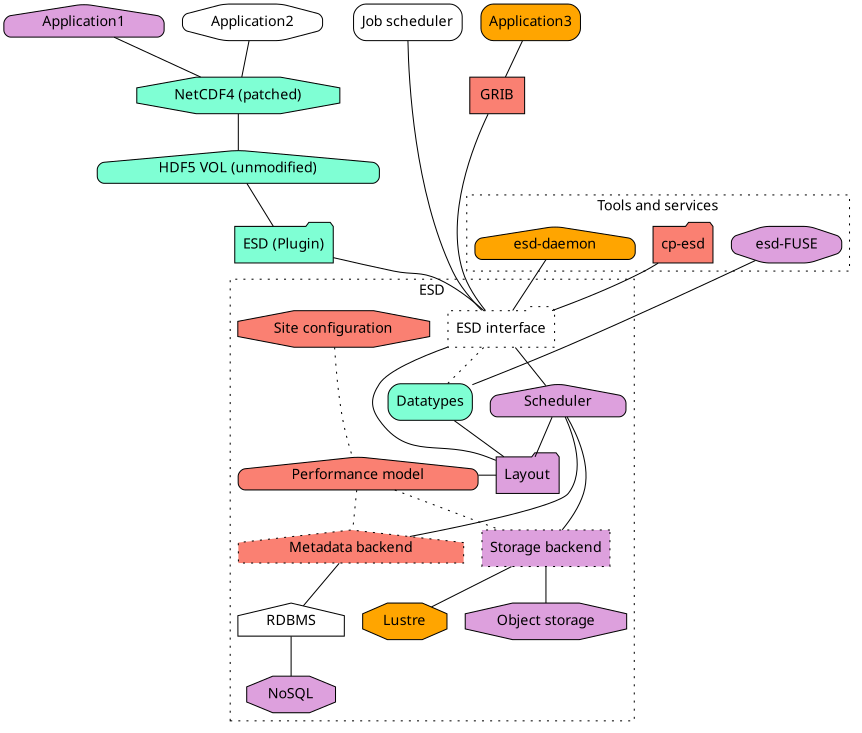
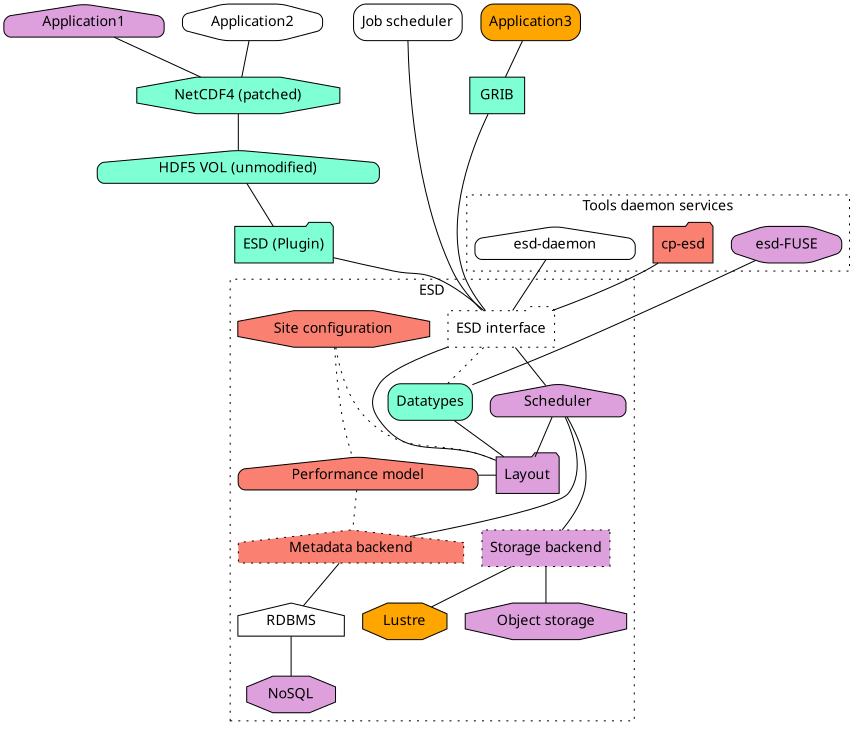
(497, 95) -> (497, 95)
(658, 207) -> (658, 207)
(555, 245) -> (555, 245)
none -> (377, 427)
(447, 510) -> none
